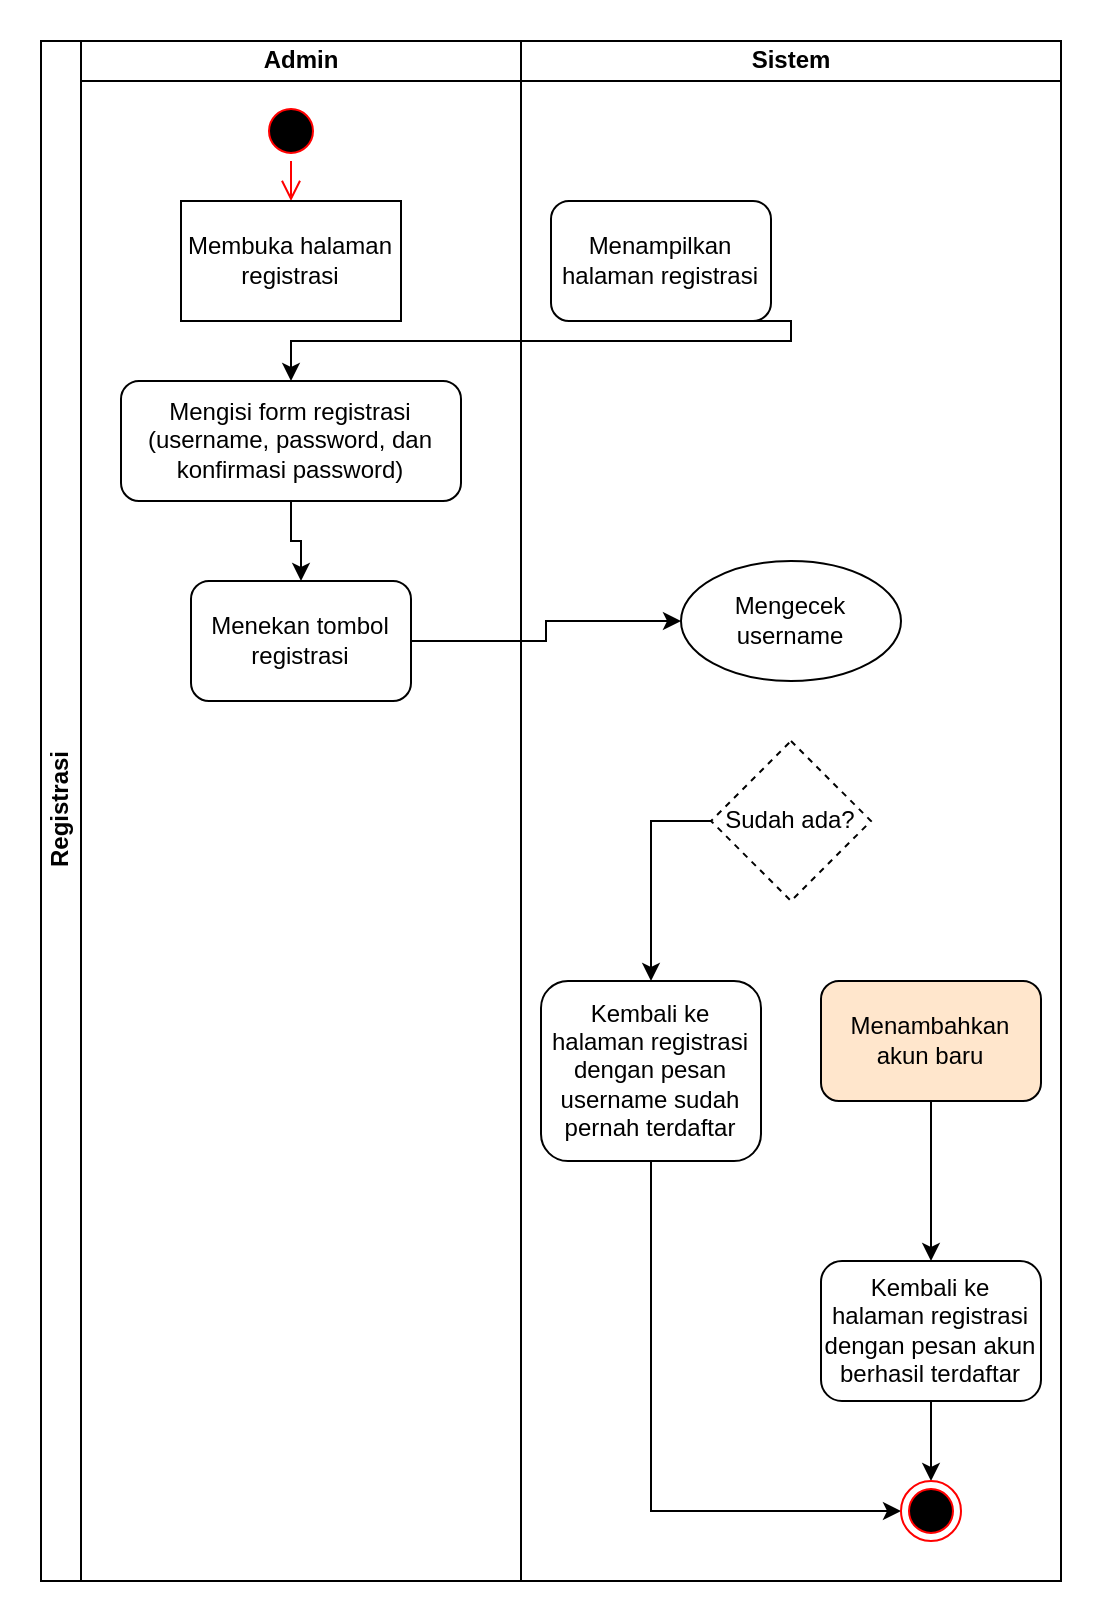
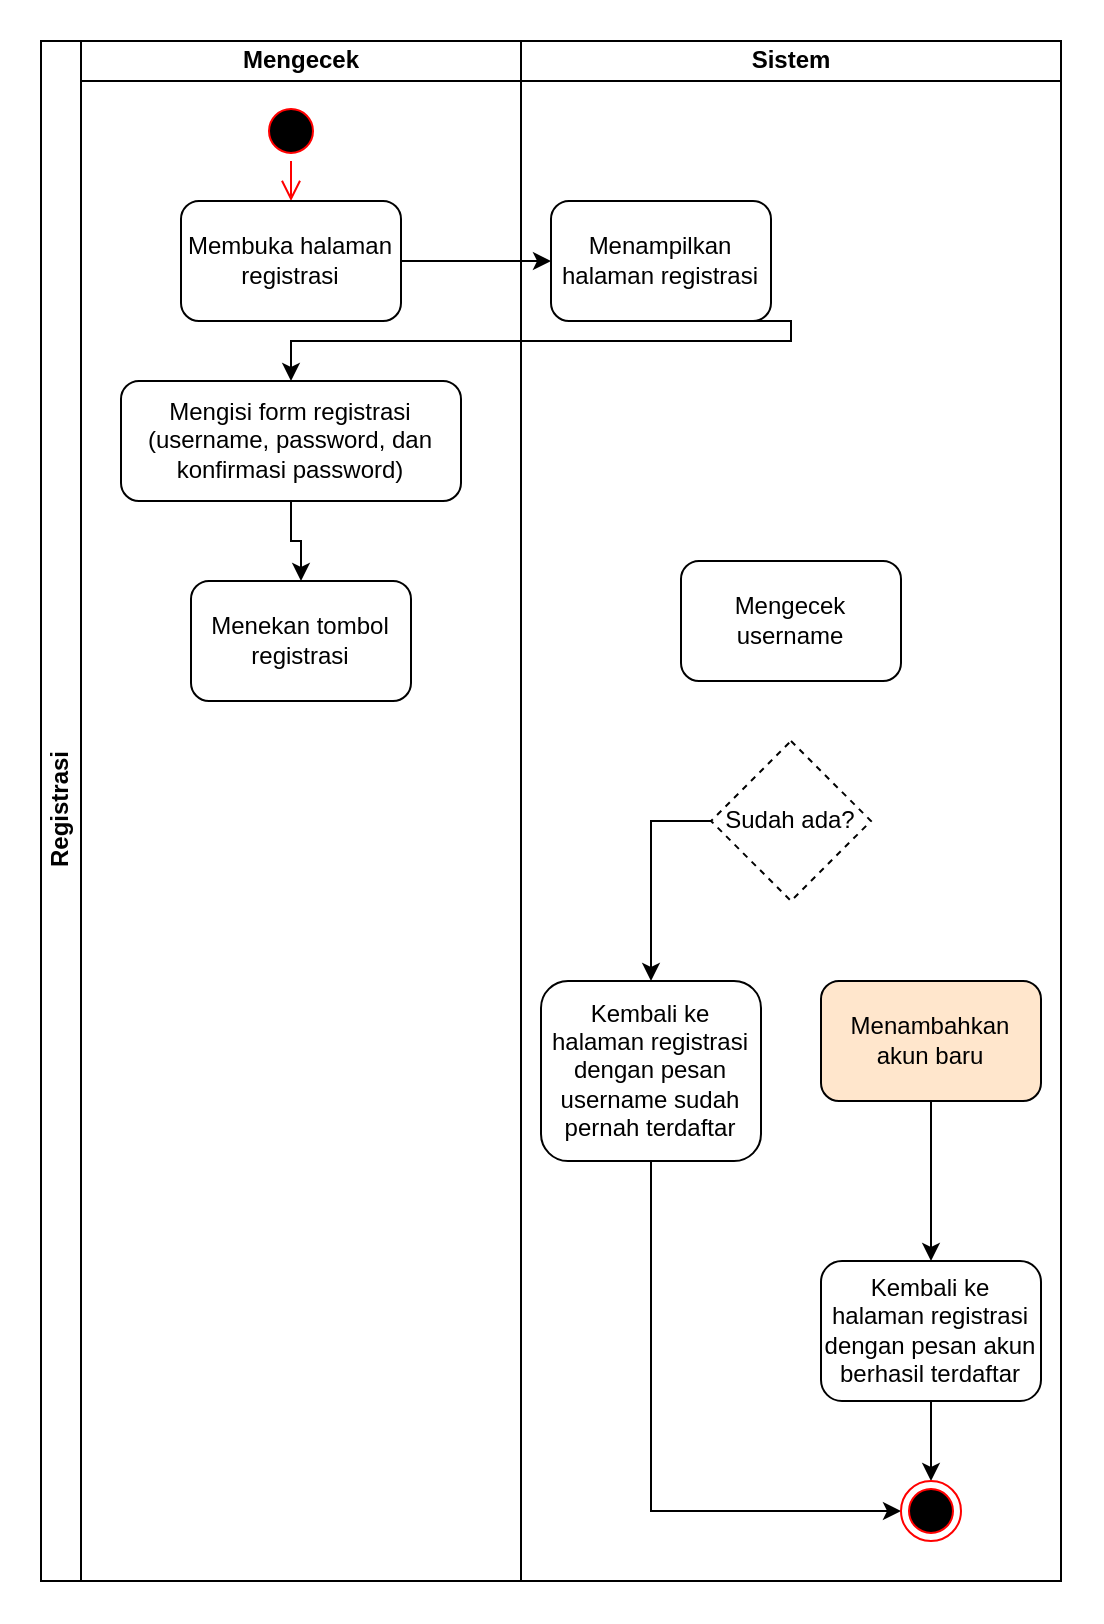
(302, 61) -> (302, 61)
(291, 261) -> (291, 261)
none -> (459, 261)
(586, 621) -> none
(791, 621) -> (791, 621)
